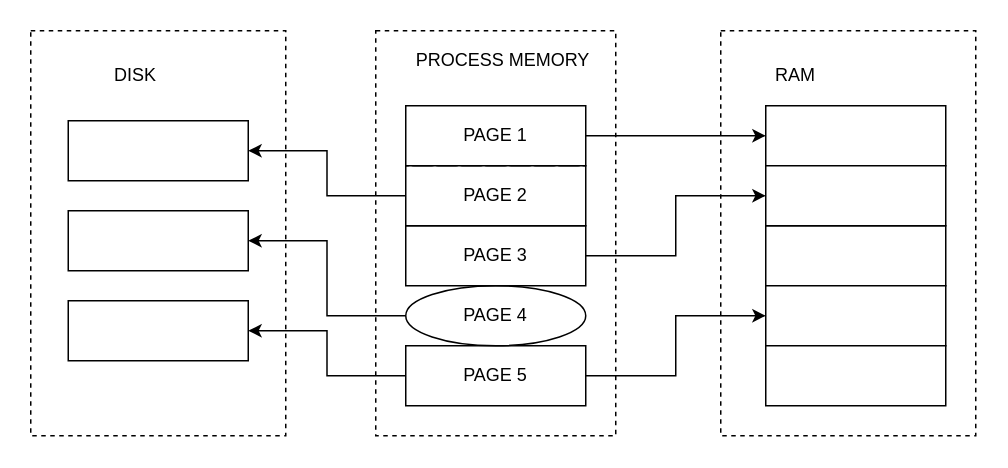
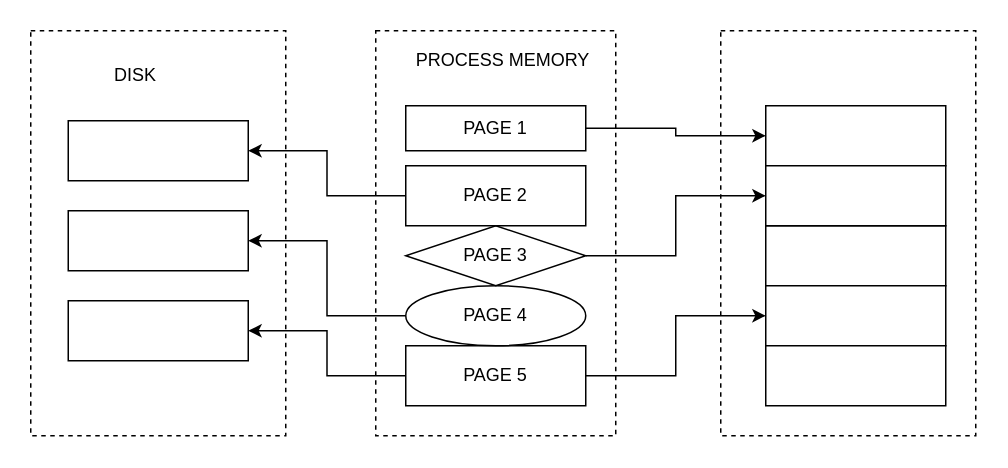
(796, 76) -> none
(496, 136) -> (496, 128)
(496, 256) -> (496, 256)
